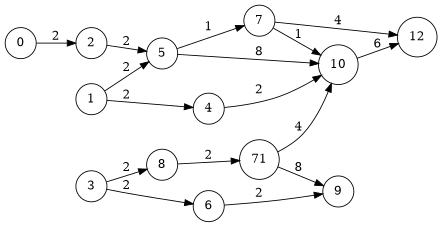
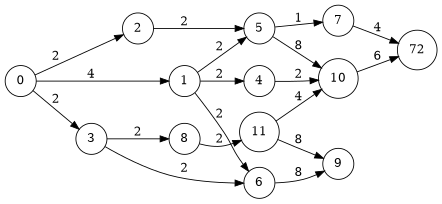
(417, 37) -> (417, 50)
(293, 39) -> none
none -> (98, 81)
none -> (53, 107)
none -> (221, 128)
(259, 160) -> (259, 132)
(259, 194) -> (299, 173)
